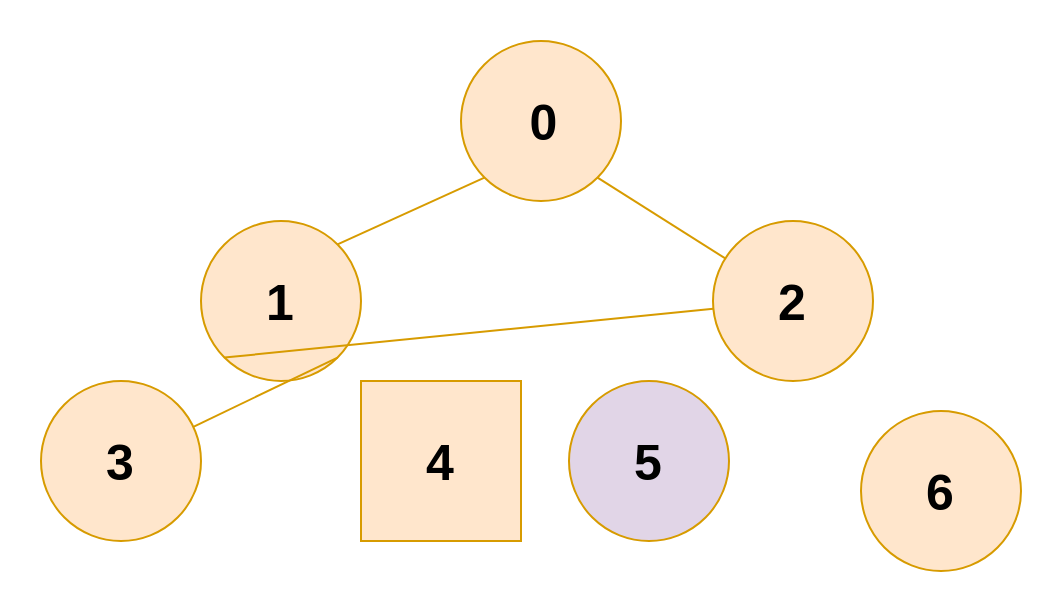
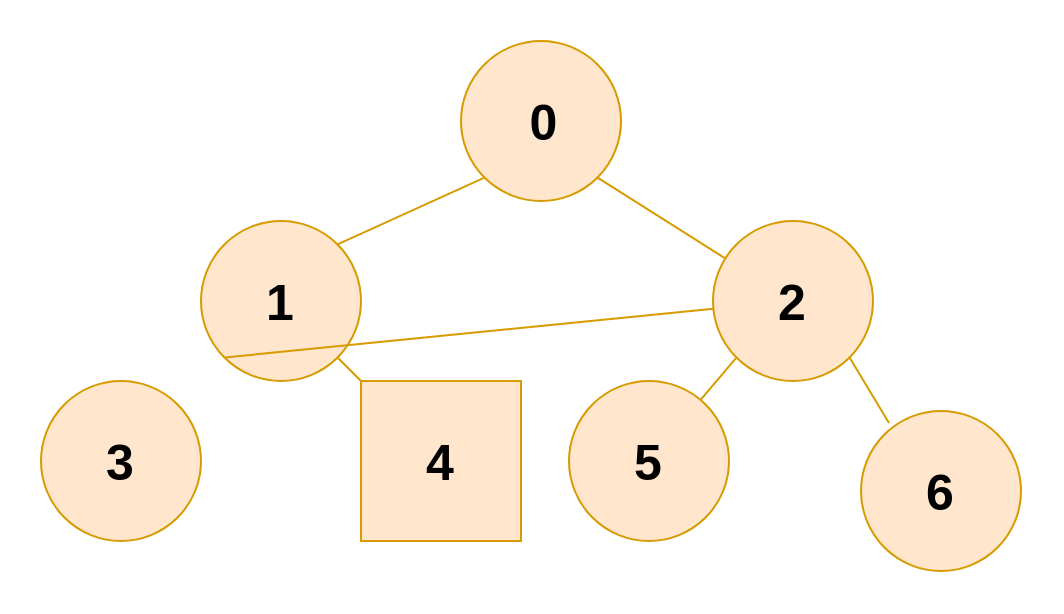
none -> (718, 379)
none -> (869, 390)
(266, 392) -> (349, 369)
(649, 461) -> (649, 461)
